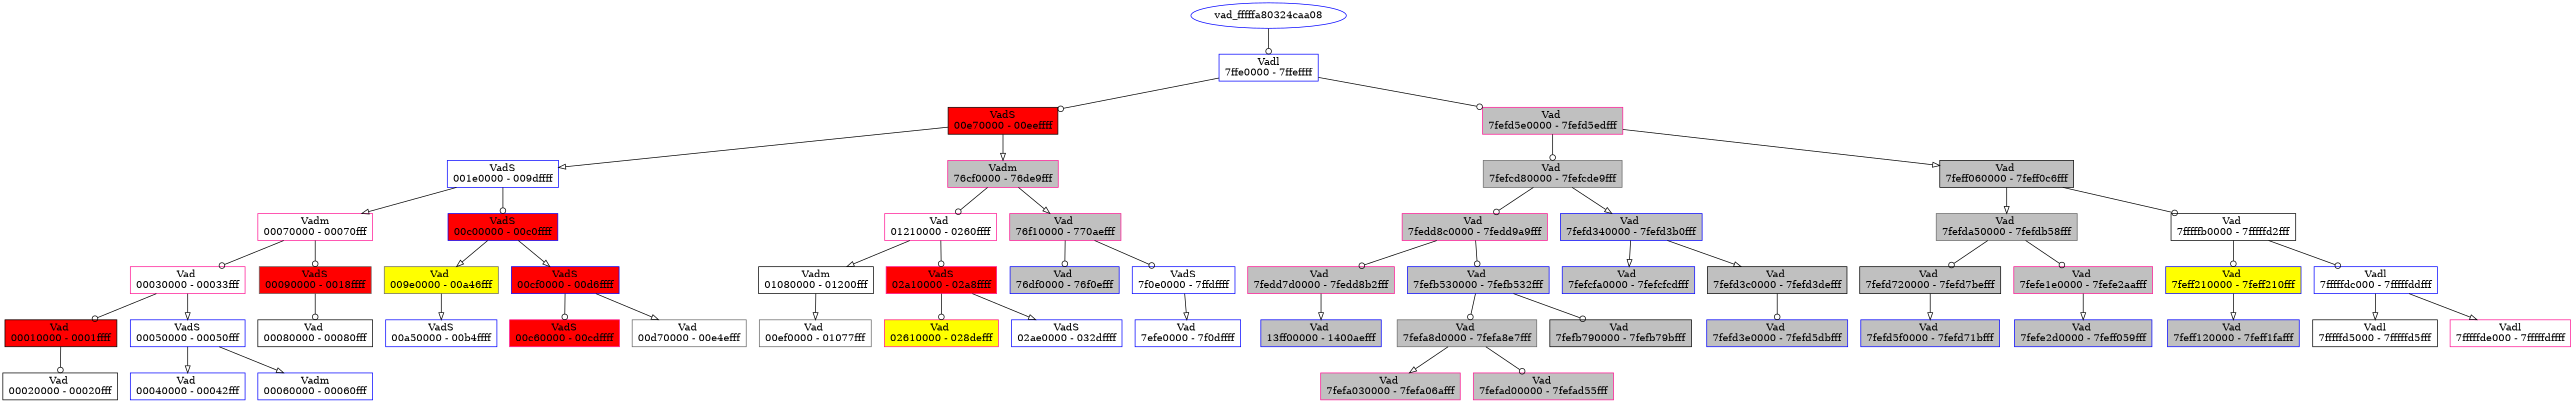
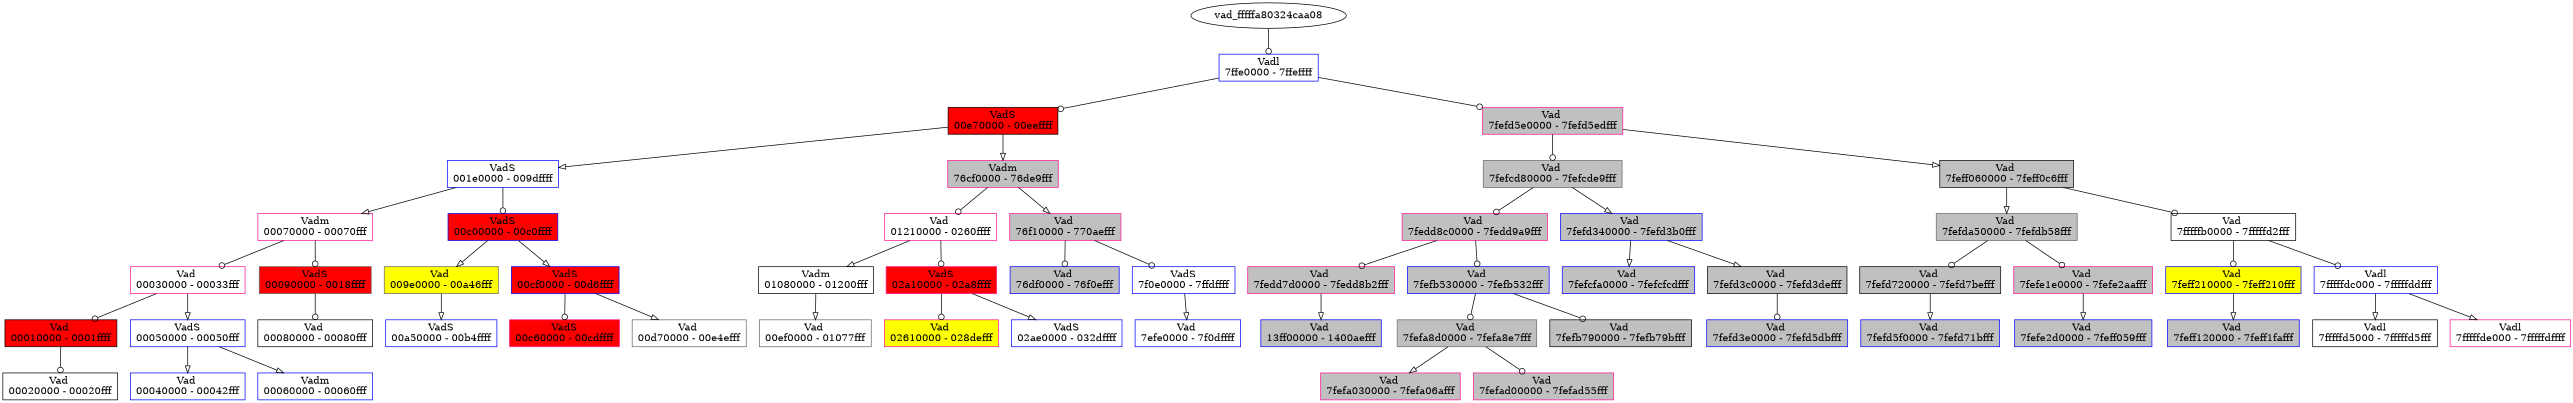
(1269, 16) -> (1269, 16)
